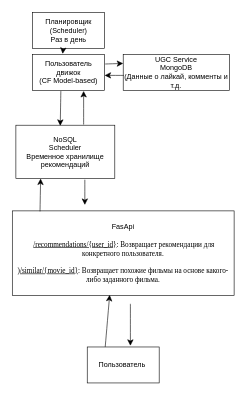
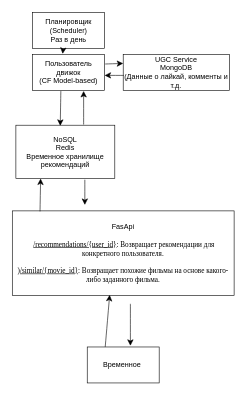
(65, 152) -> (65, 152)
(123, 365) -> (123, 365)
